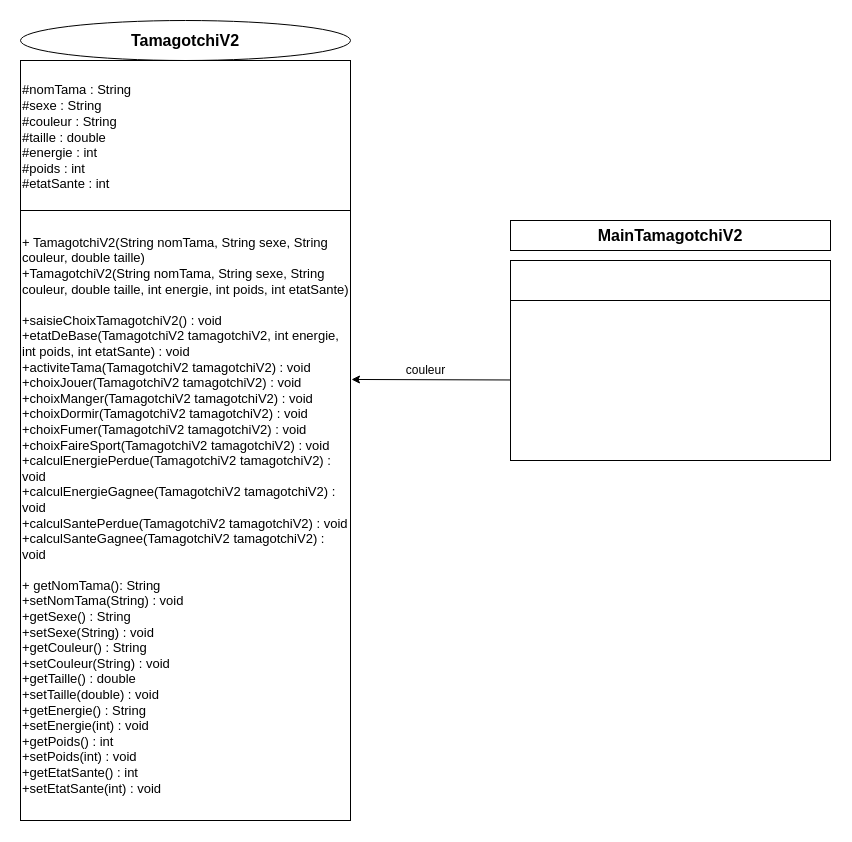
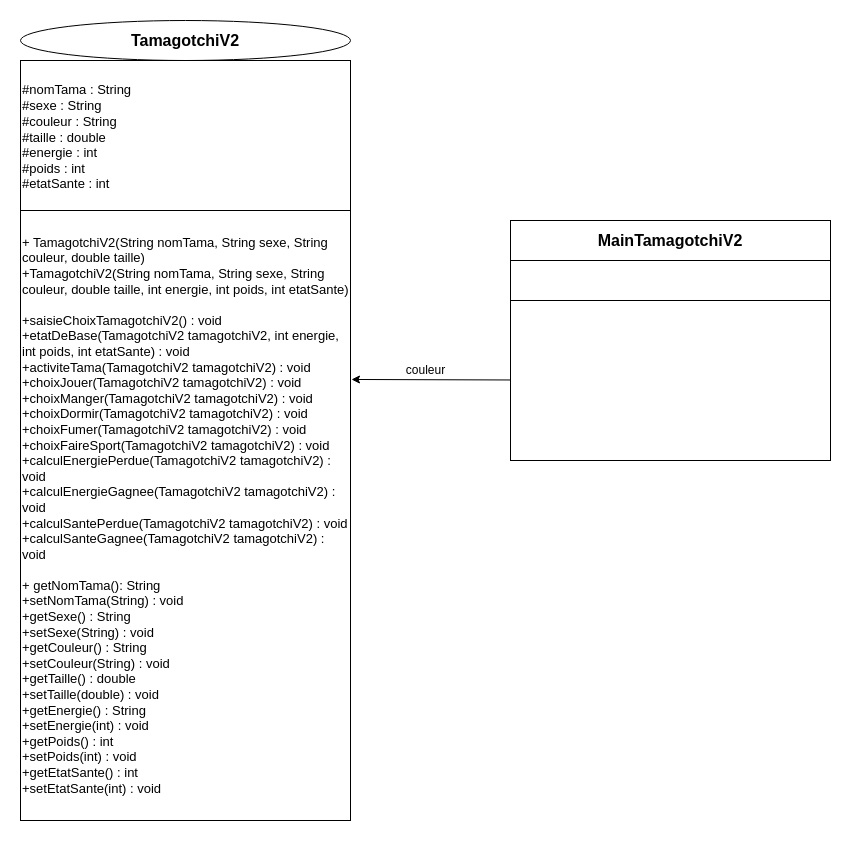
(671, 236) -> (671, 241)
